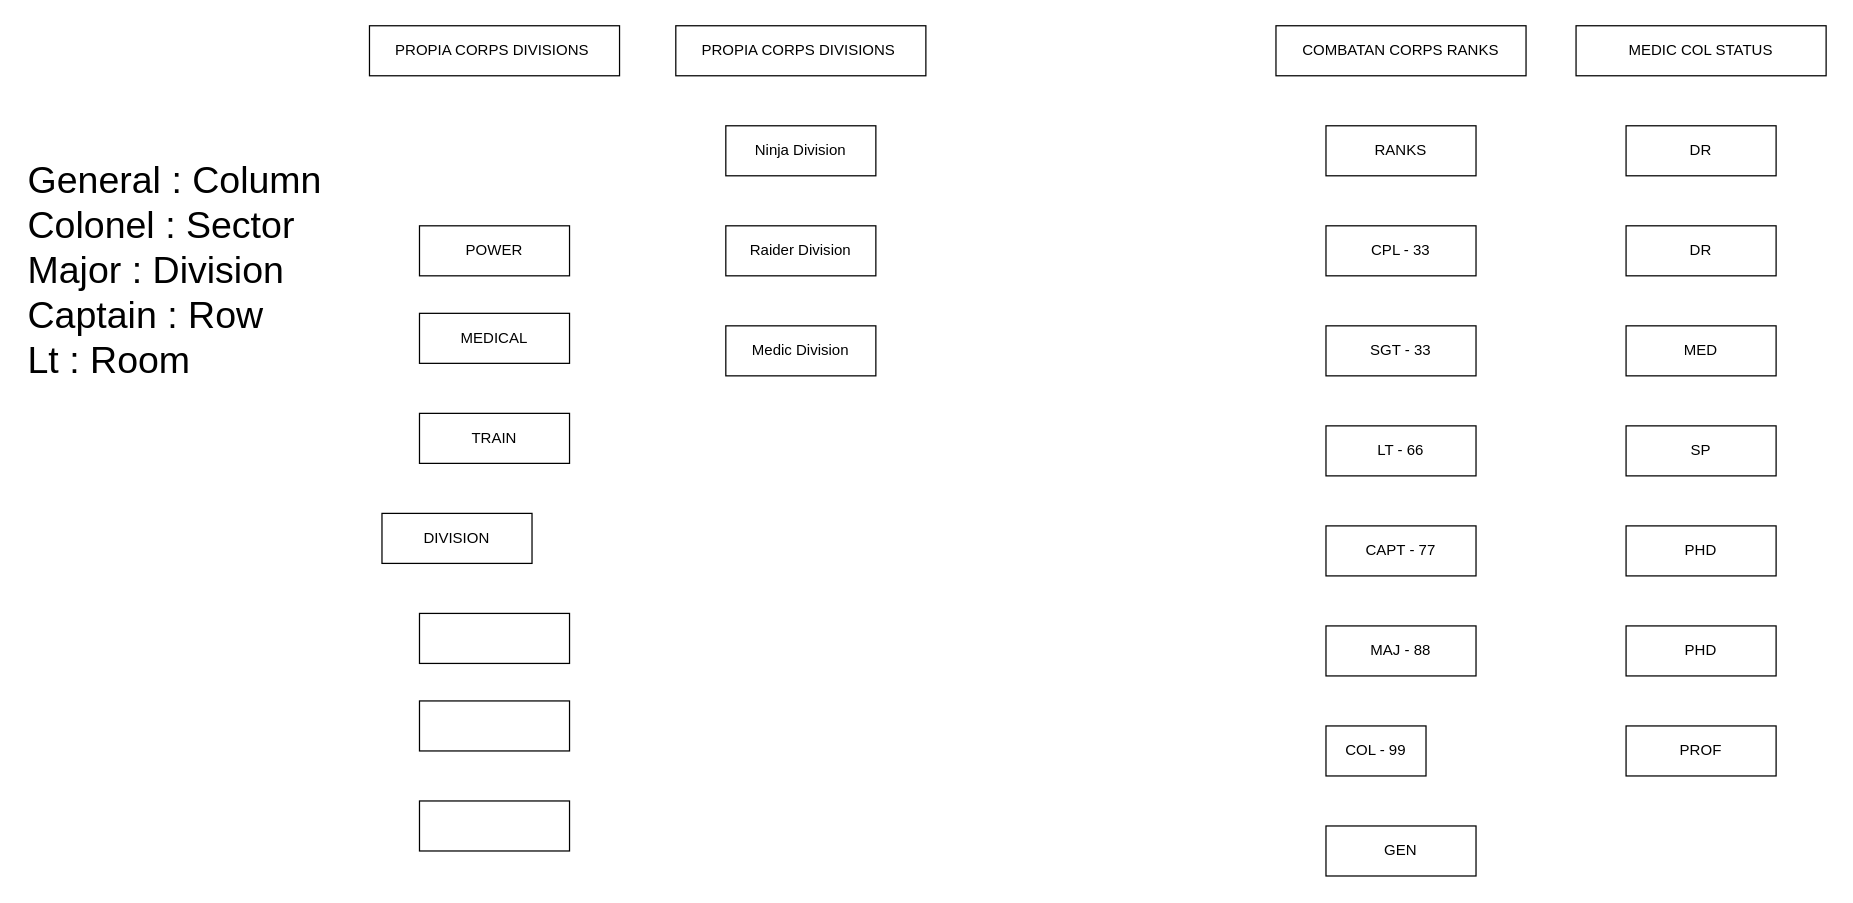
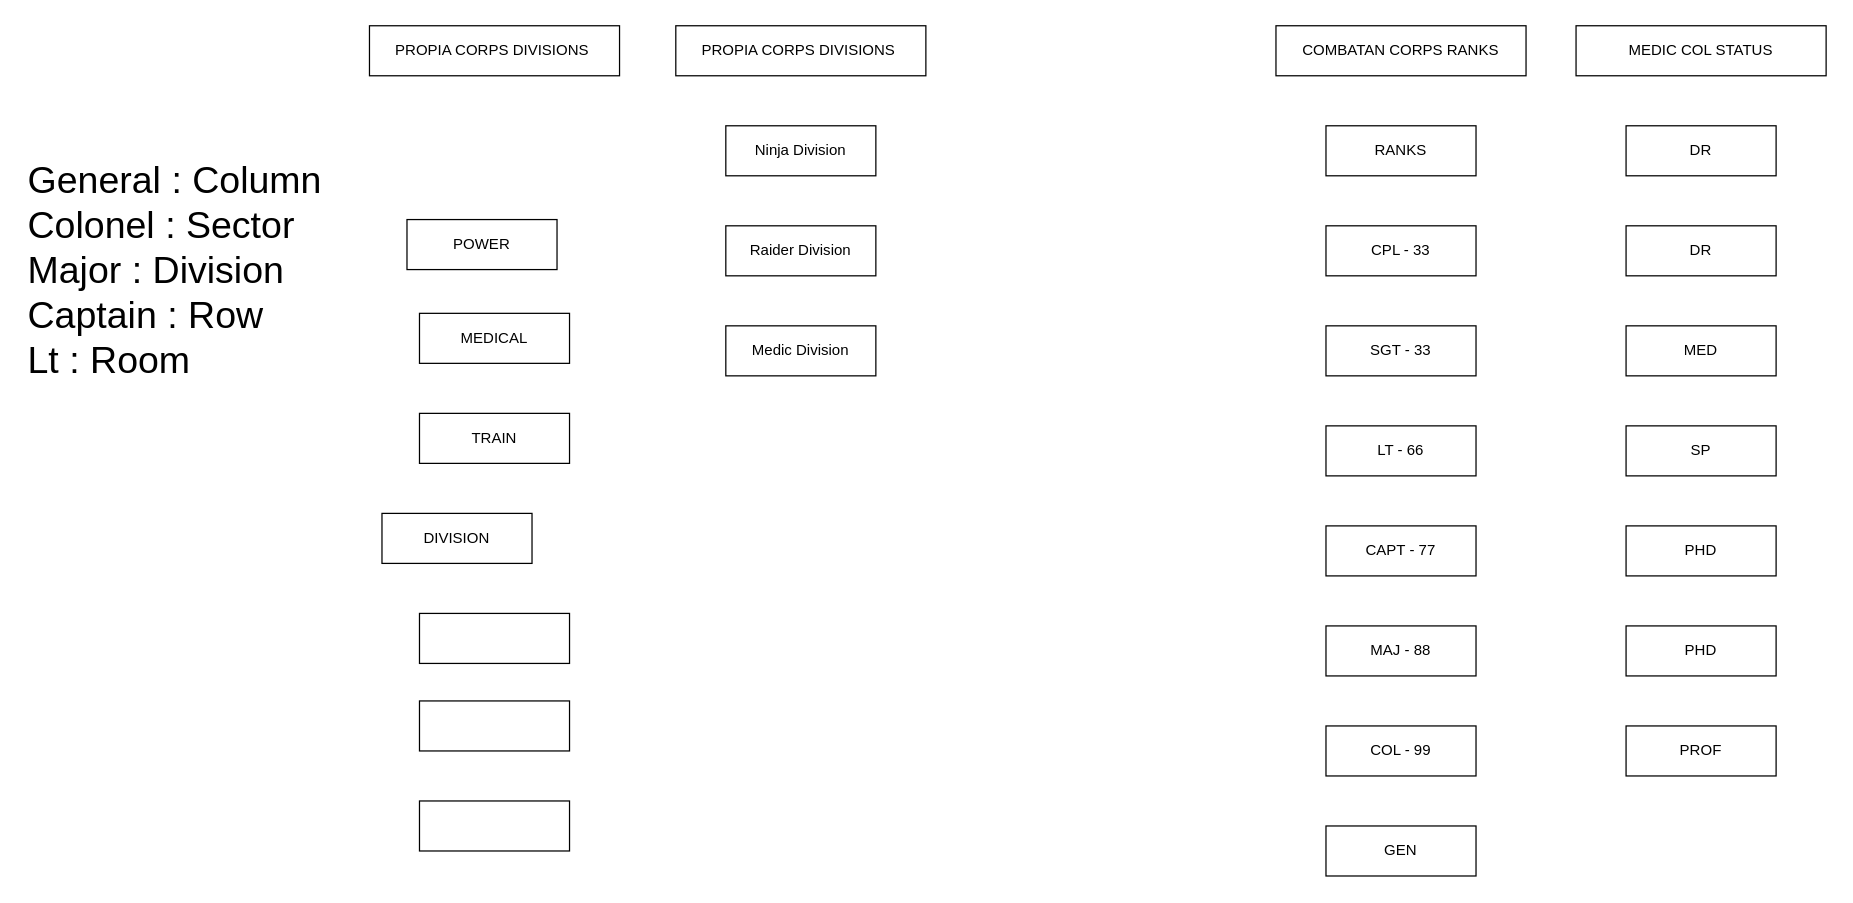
(494, 251) -> (482, 244)
(1376, 751) -> (1401, 751)
